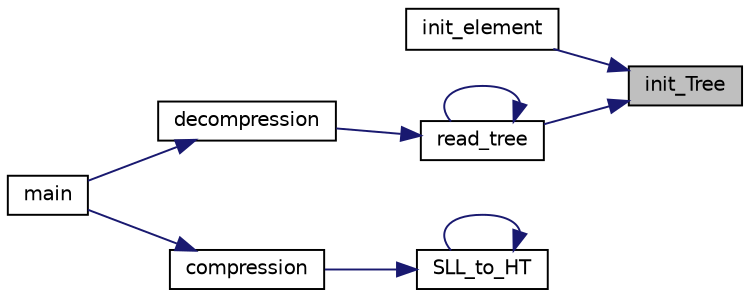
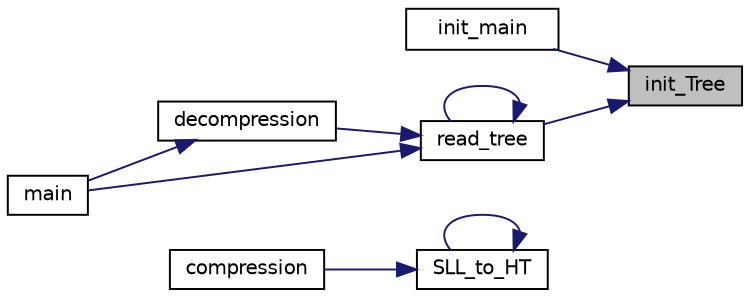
(482, 29) -> (482, 29)
(132, 227) -> (245, 171)
